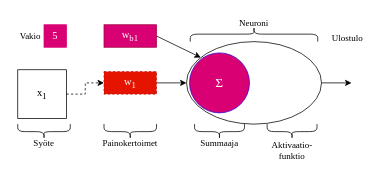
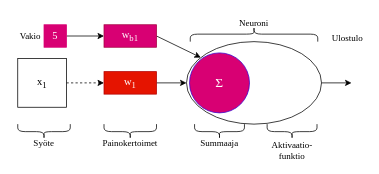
none -> (97, 36)
(130, 83) -> (130, 83)
(42, 94) -> (42, 83)
